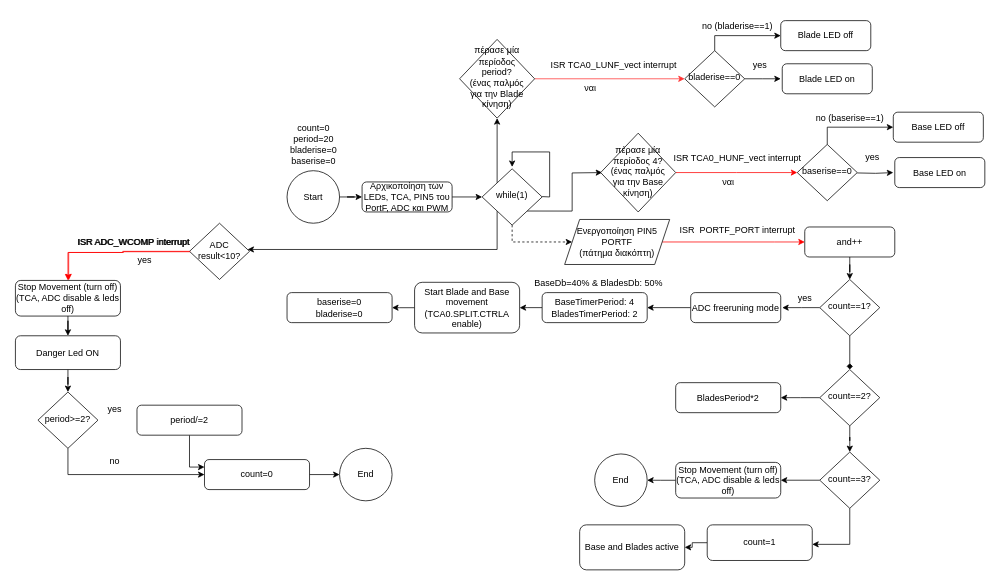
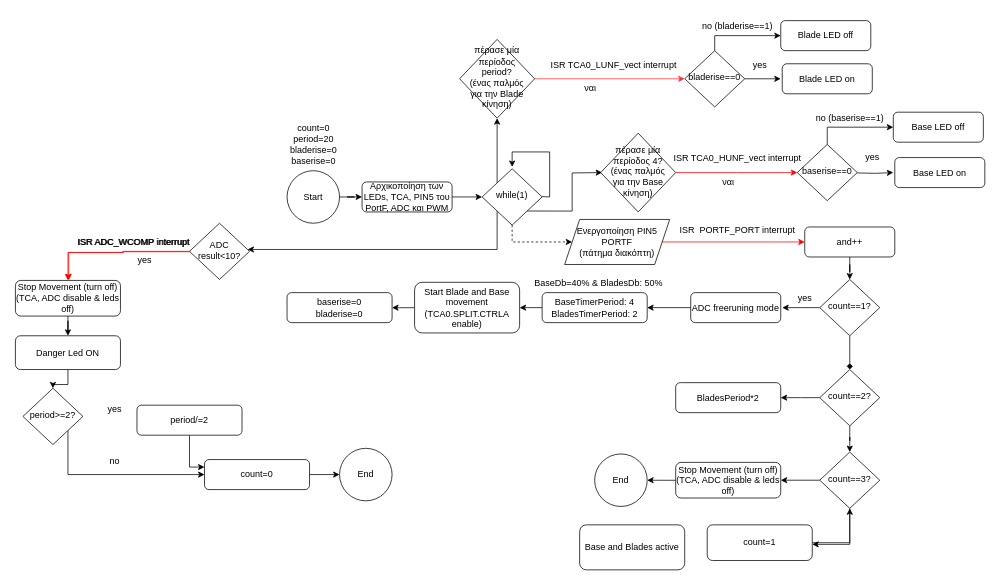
(68, 420) -> (53, 416)
(697, 542) -> (829, 542)
